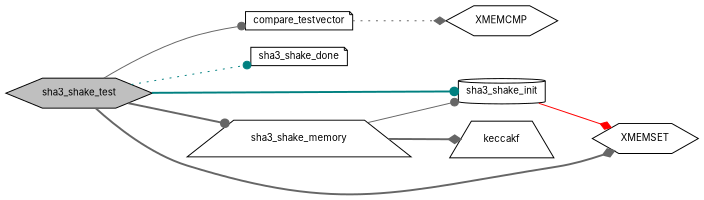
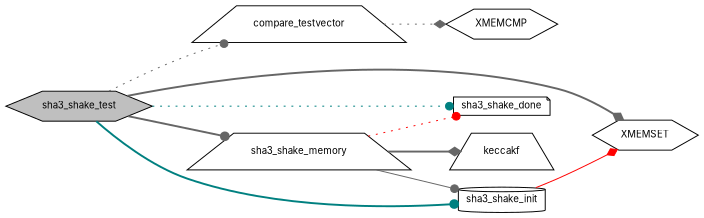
(299, 21) -> (299, 24)
(168, 45) -> (164, 66)
none -> (410, 127)
